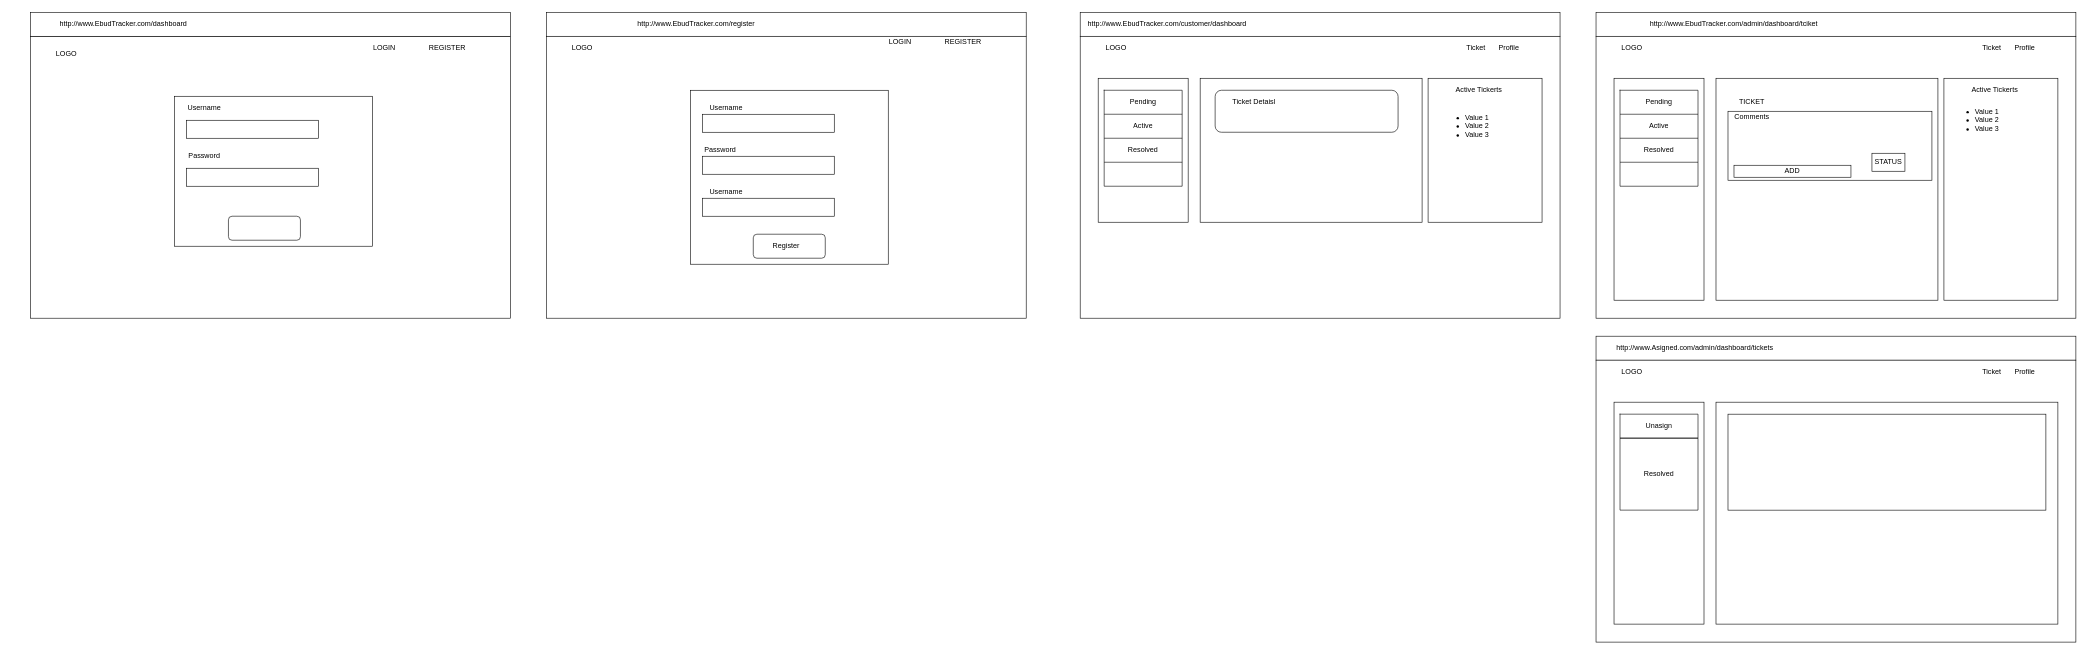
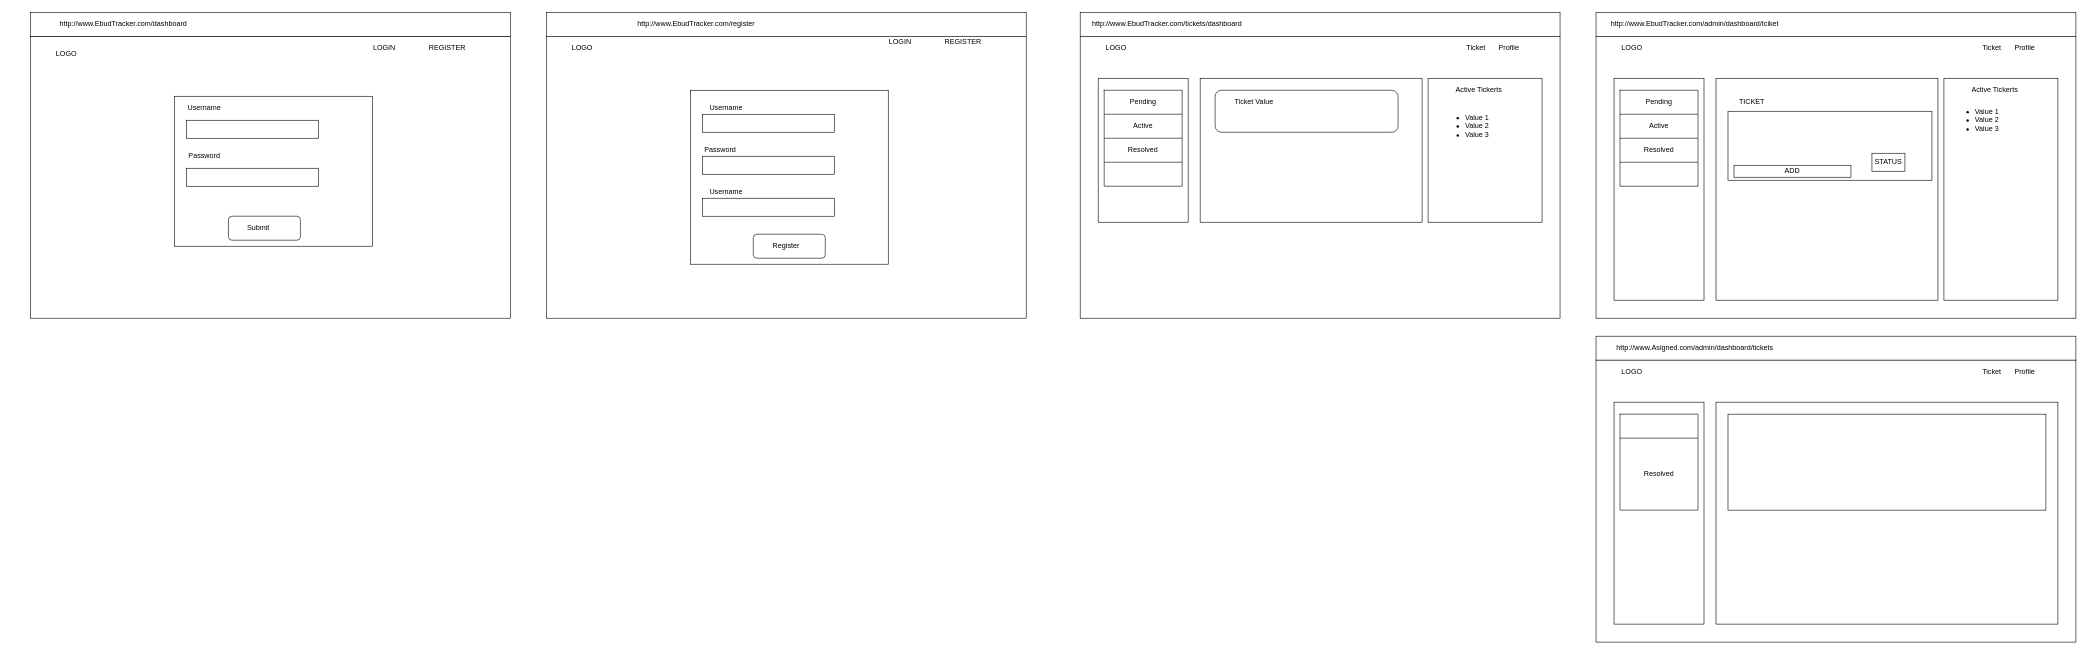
(1167, 24) -> (1167, 24)
(1734, 24) -> (1695, 24)
(1254, 102) -> (1254, 102)
(1752, 117) -> none
none -> (258, 228)
(1659, 426) -> none
